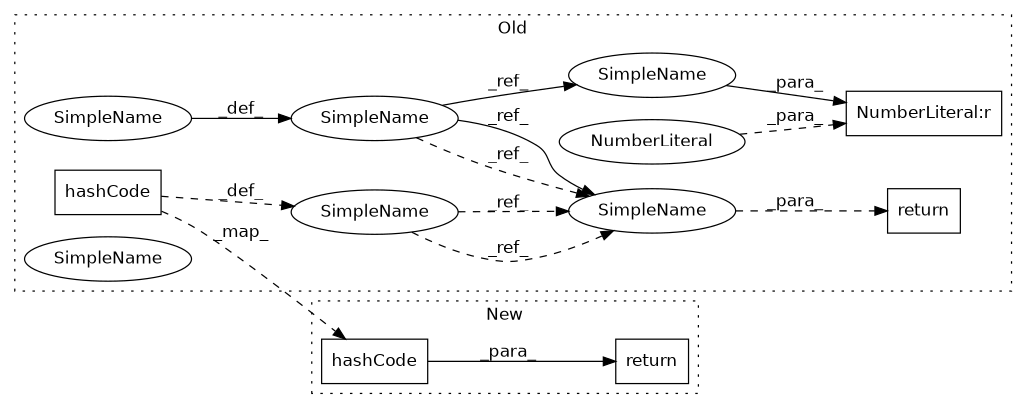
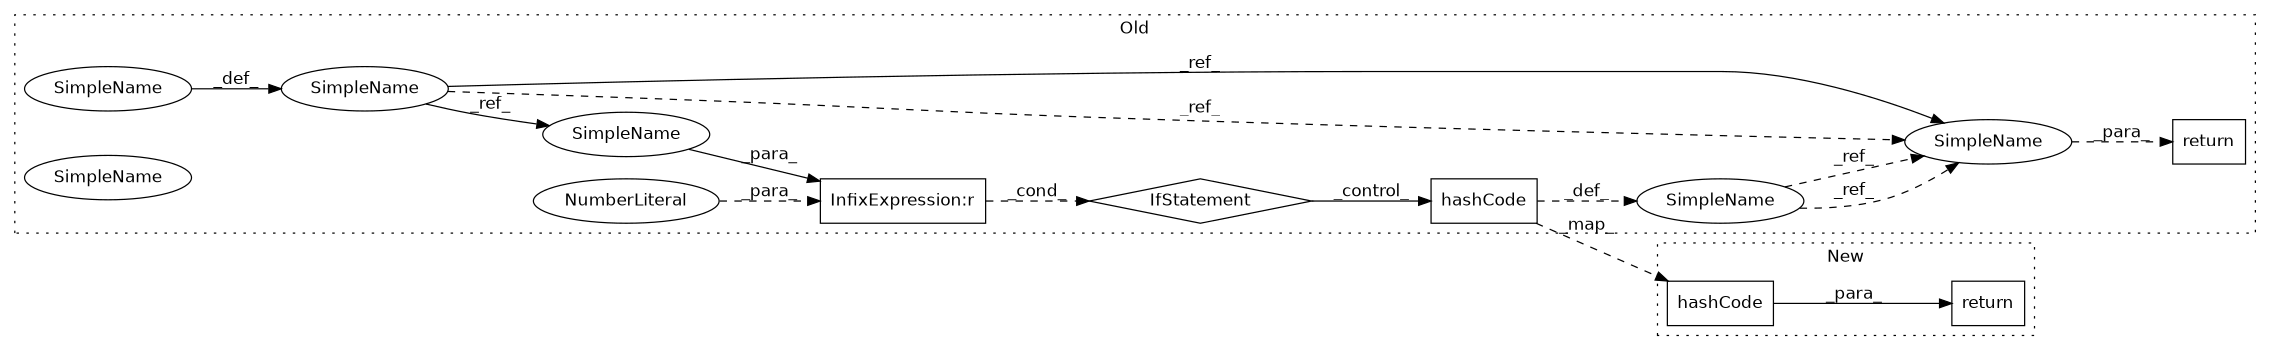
(924, 113) -> (903, 201)
none -> (1200, 201)
